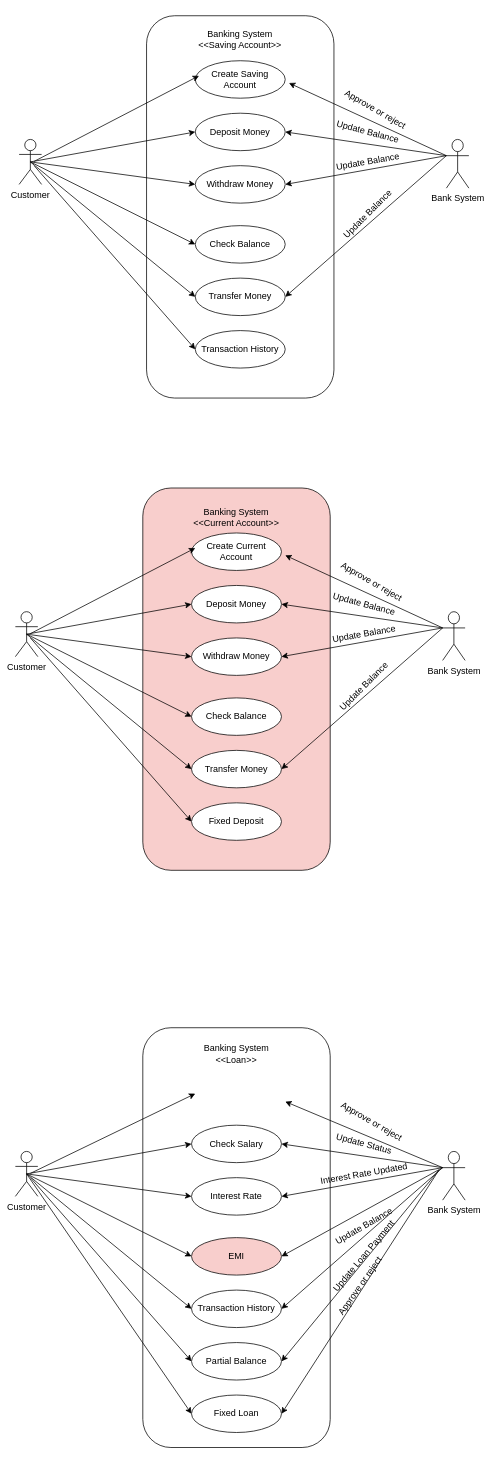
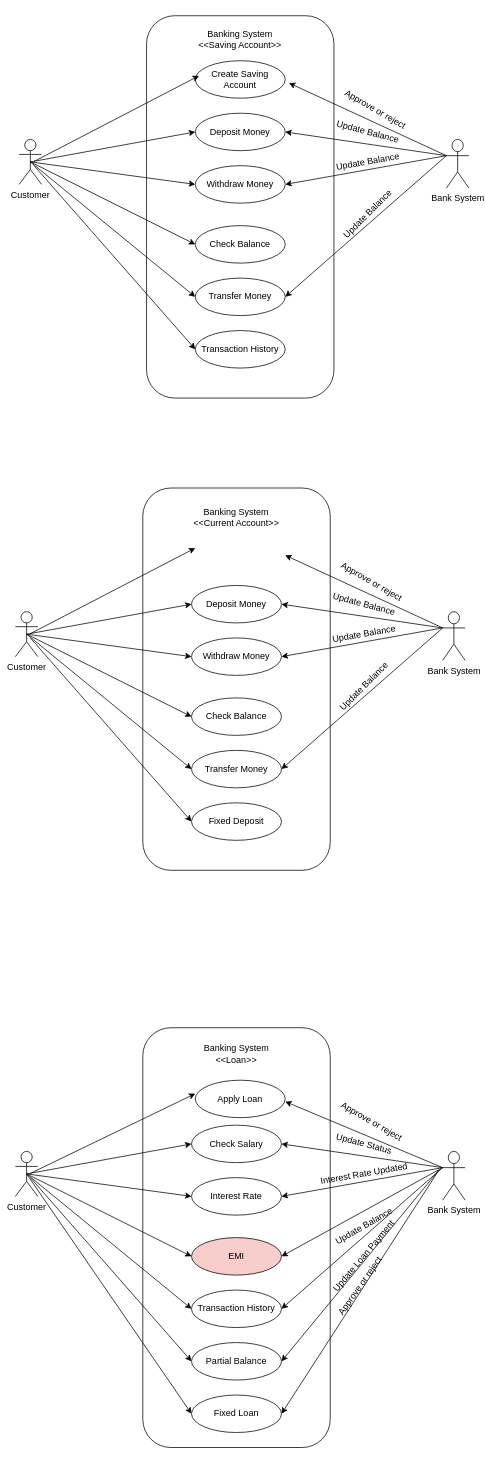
(237, 552) -> none
(237, 679) -> (237, 679)
none -> (240, 1099)
